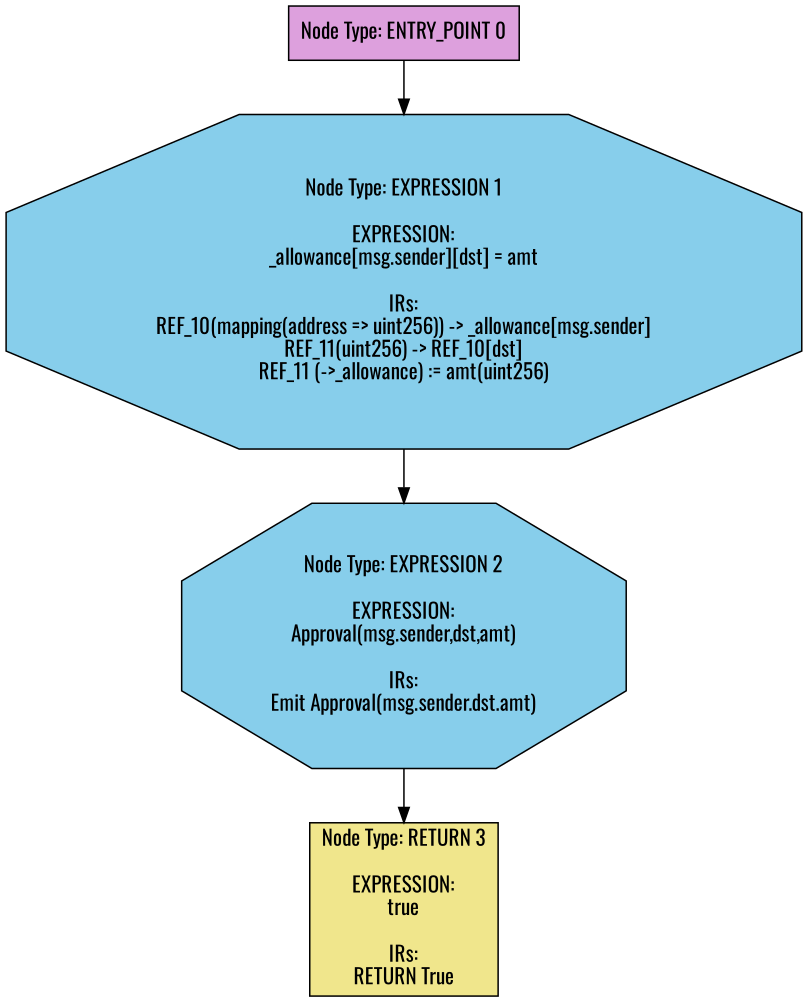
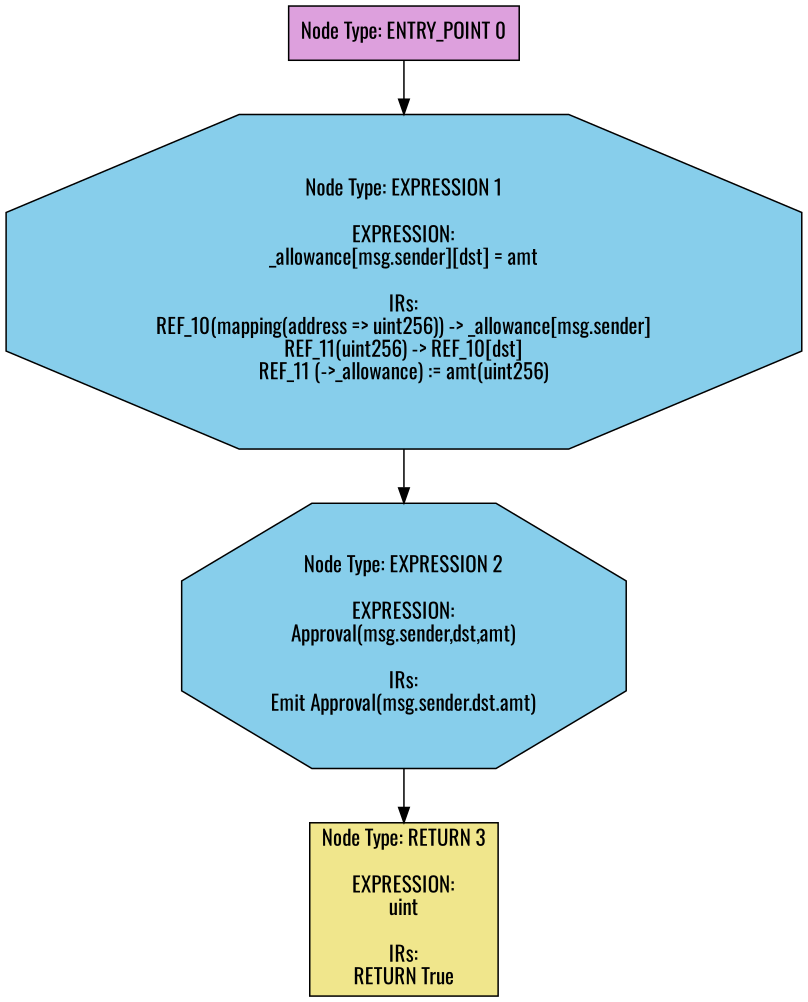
(404, 909) -> (404, 909)
